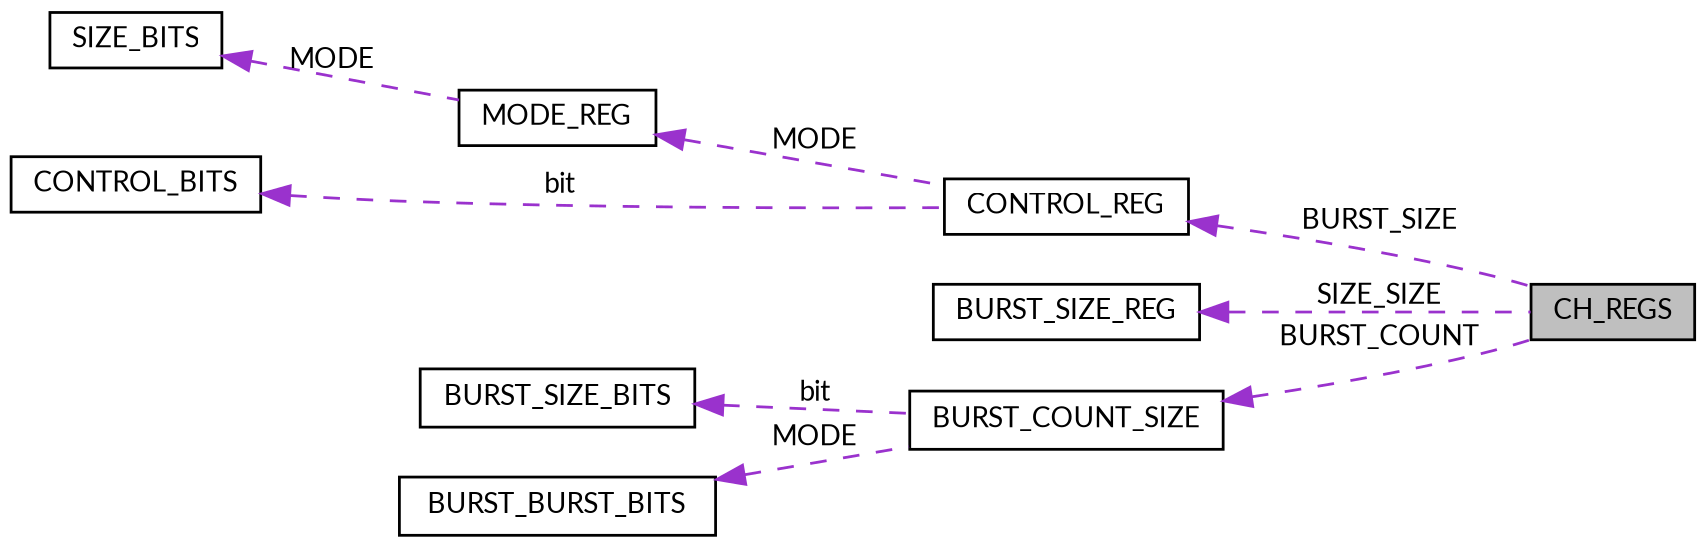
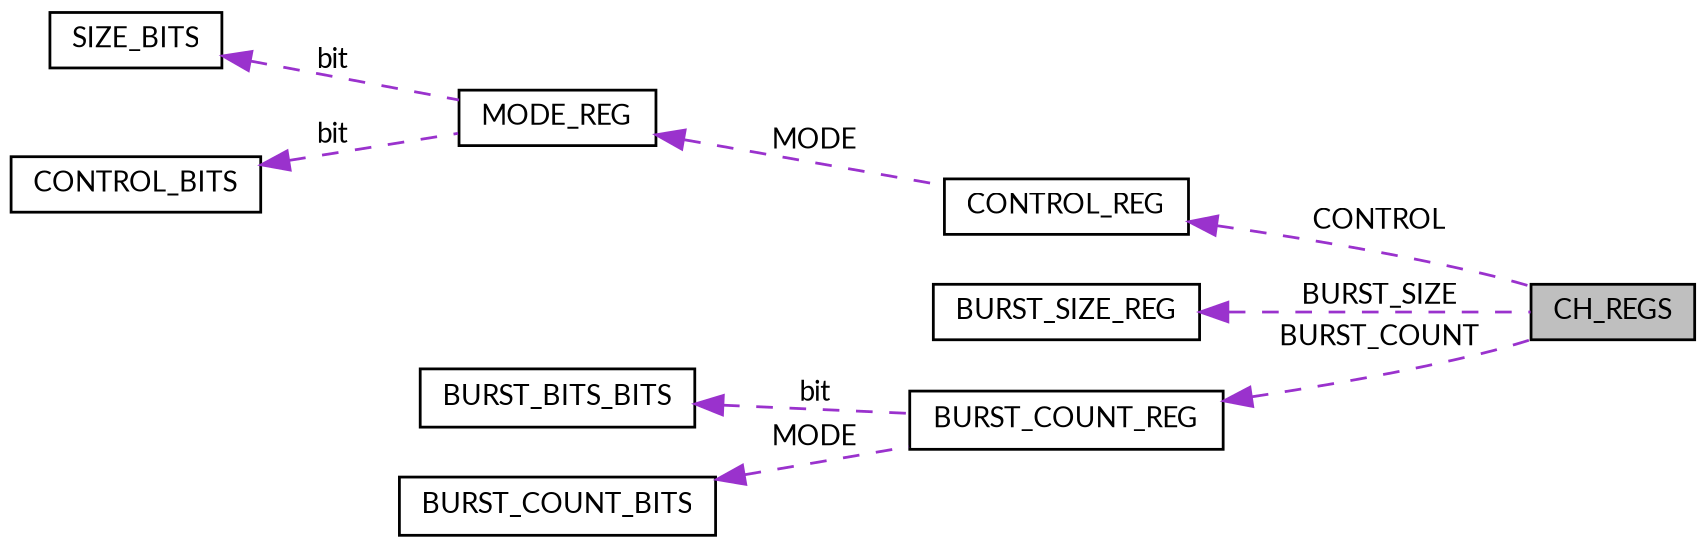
(330, 61) -> (330, 61)
(617, 206) -> (374, 147)
(1377, 222) -> (1377, 222)
(1377, 297) -> (1377, 297)
(557, 398) -> (557, 398)
(1066, 420) -> (1066, 420)
(557, 506) -> (557, 506)
